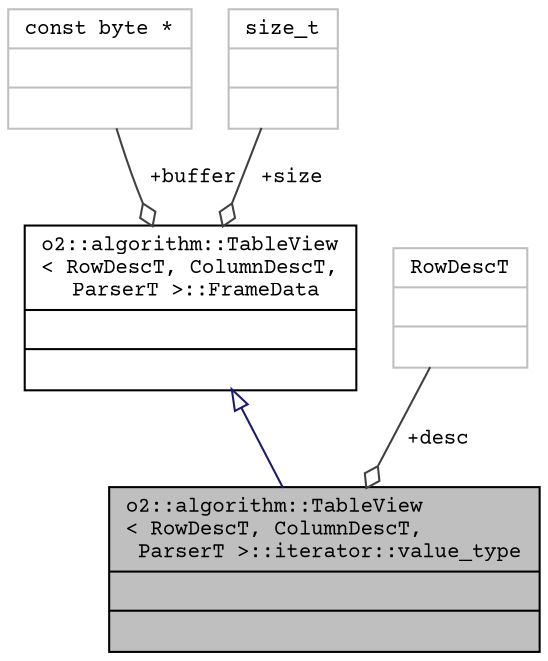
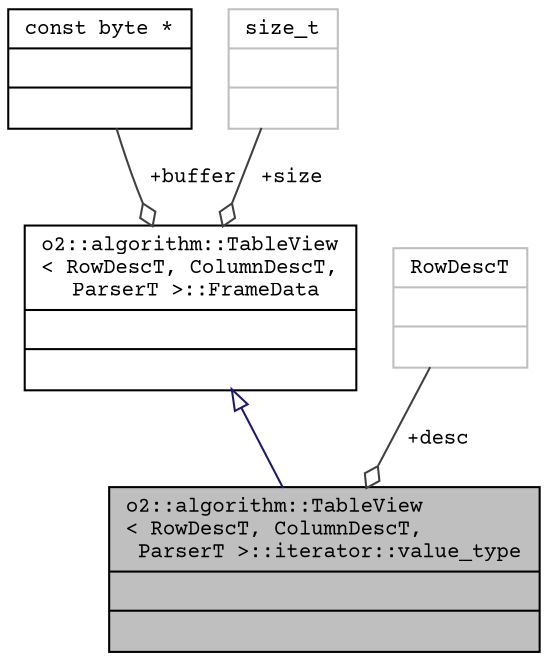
(100, 69) -> (100, 69)
